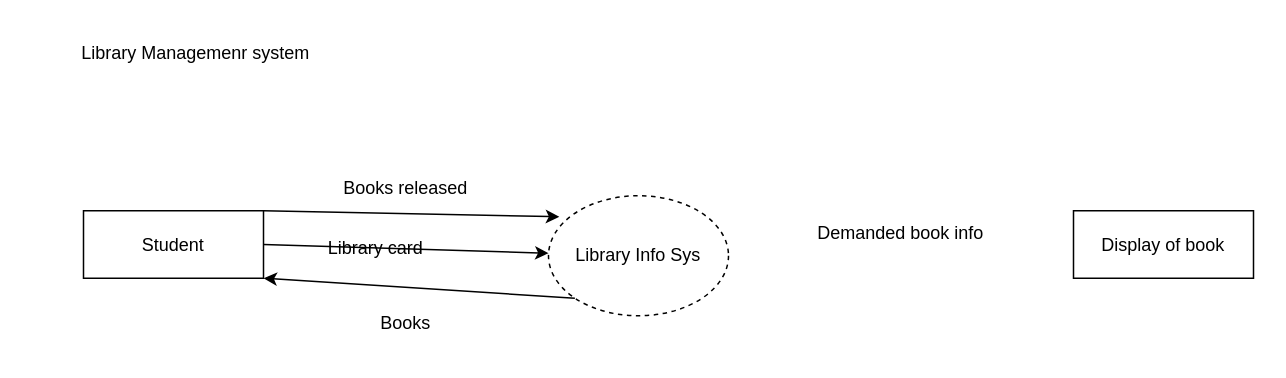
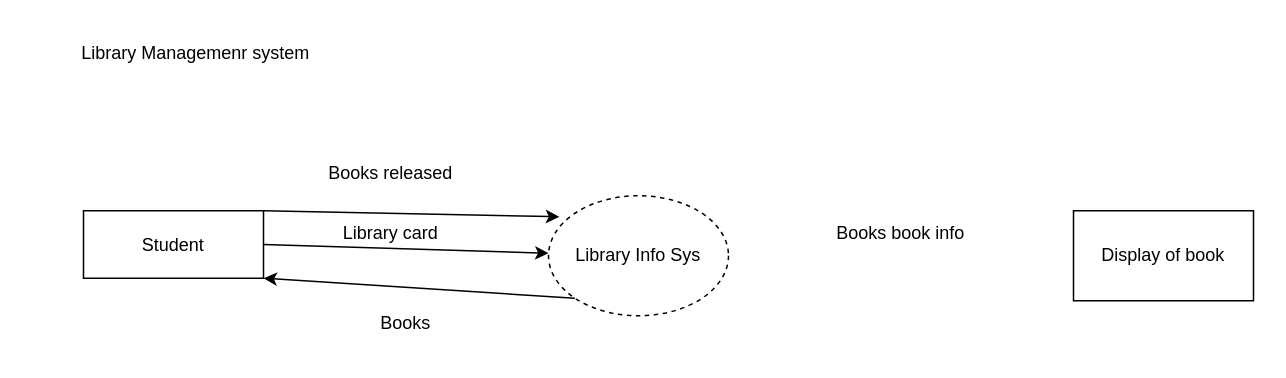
(406, 188) -> (391, 173)
(901, 233) -> (901, 233)
(1163, 245) -> (1163, 256)
(376, 248) -> (391, 233)
